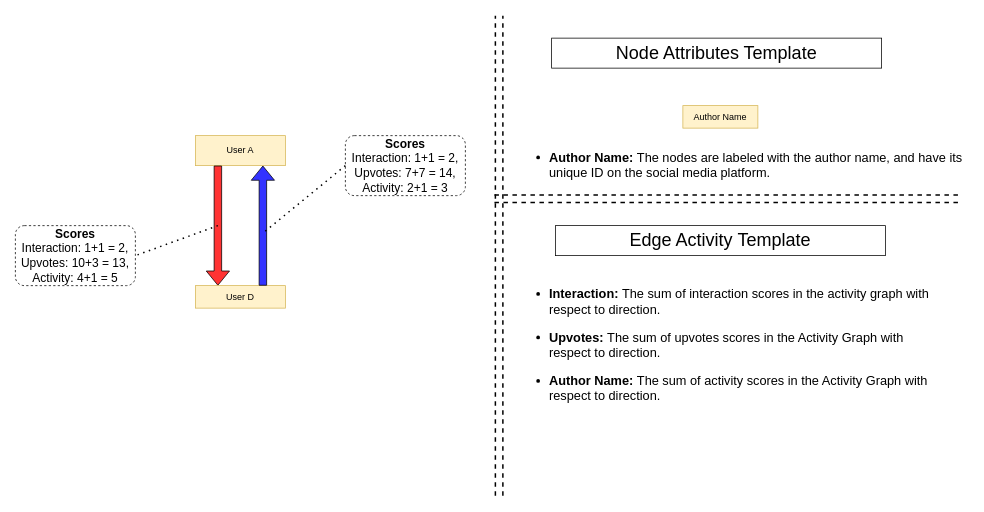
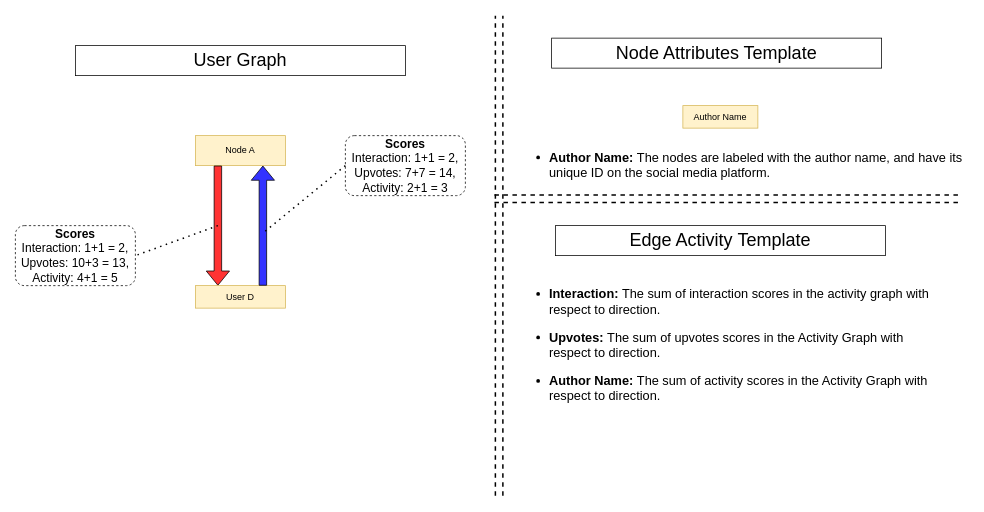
none -> (240, 60)
(240, 150) -> (240, 150)
